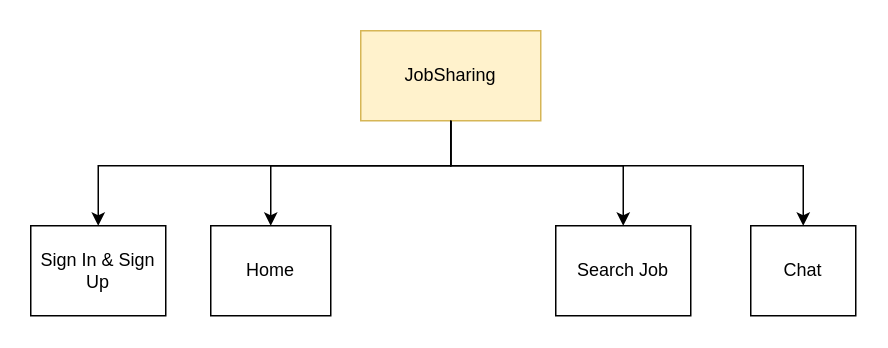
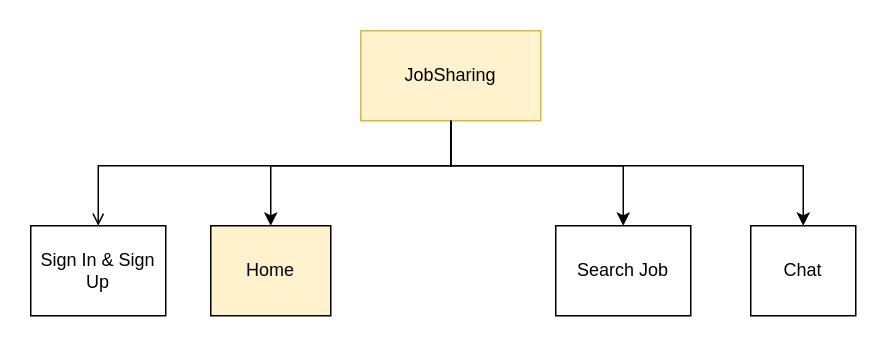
(98, 214) -> (98, 216)
(271, 271) -> (271, 271)
